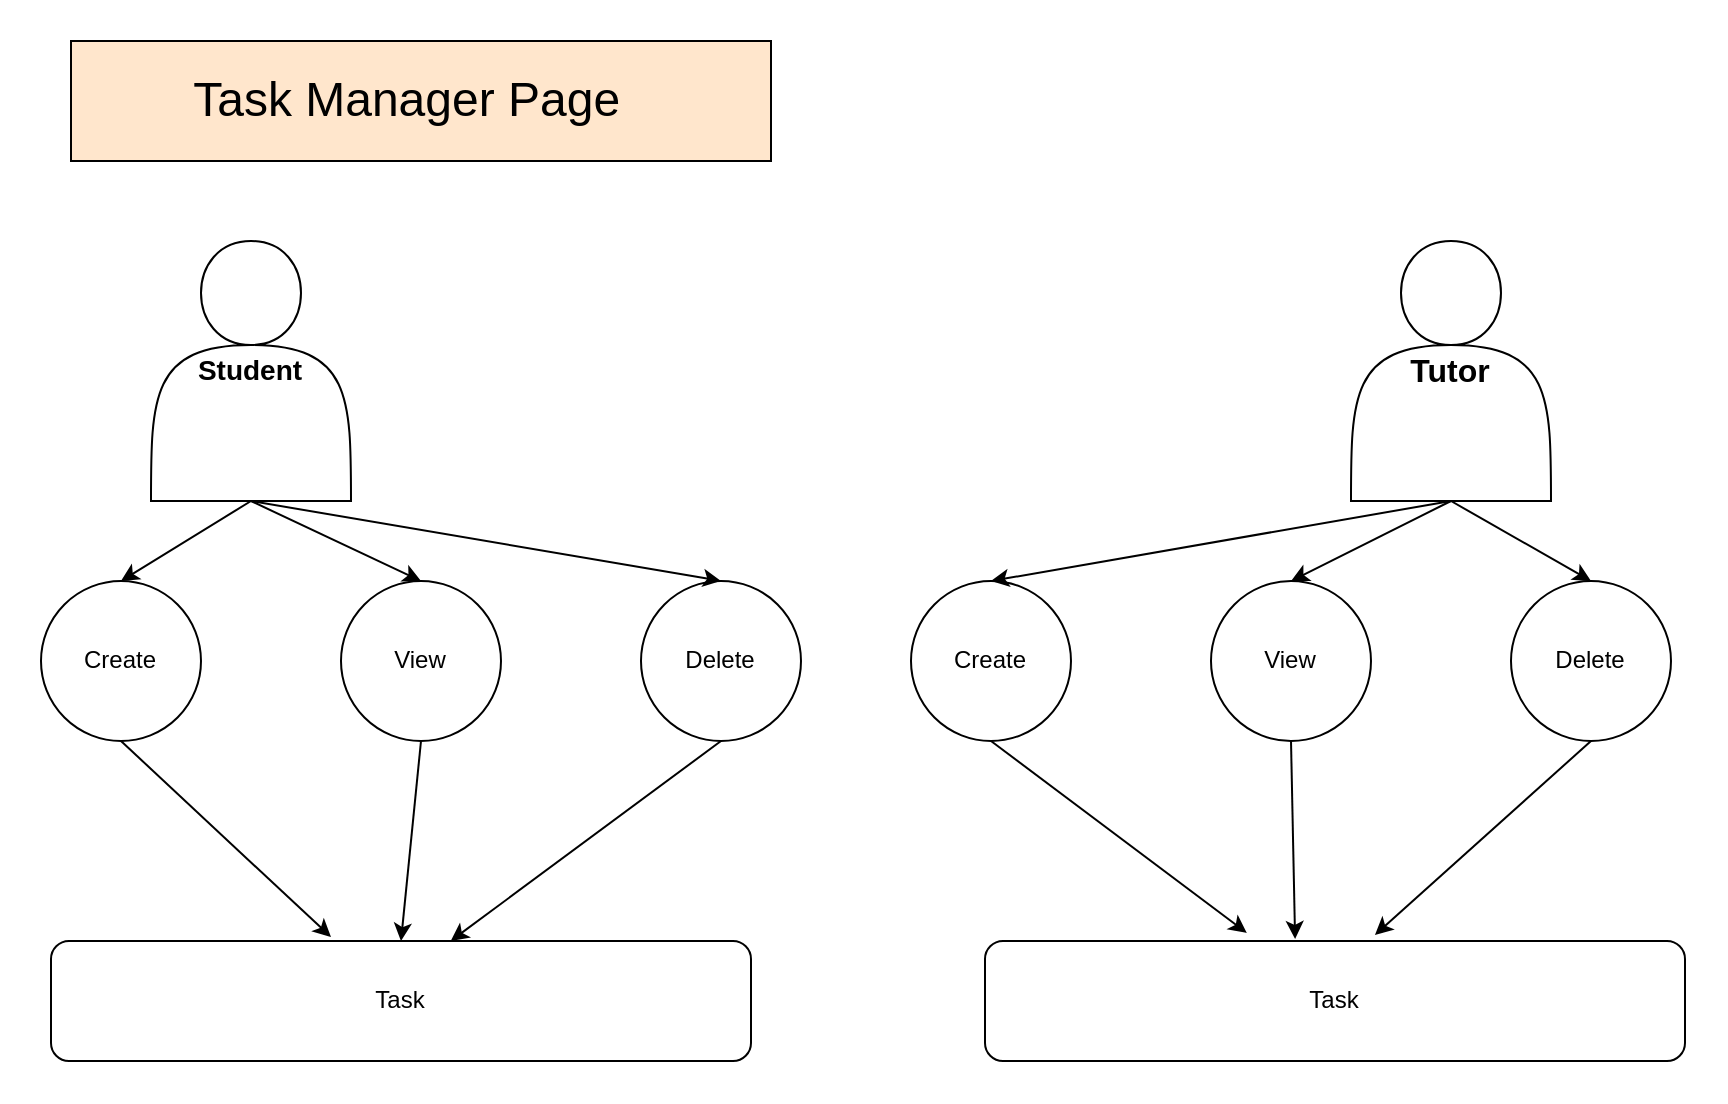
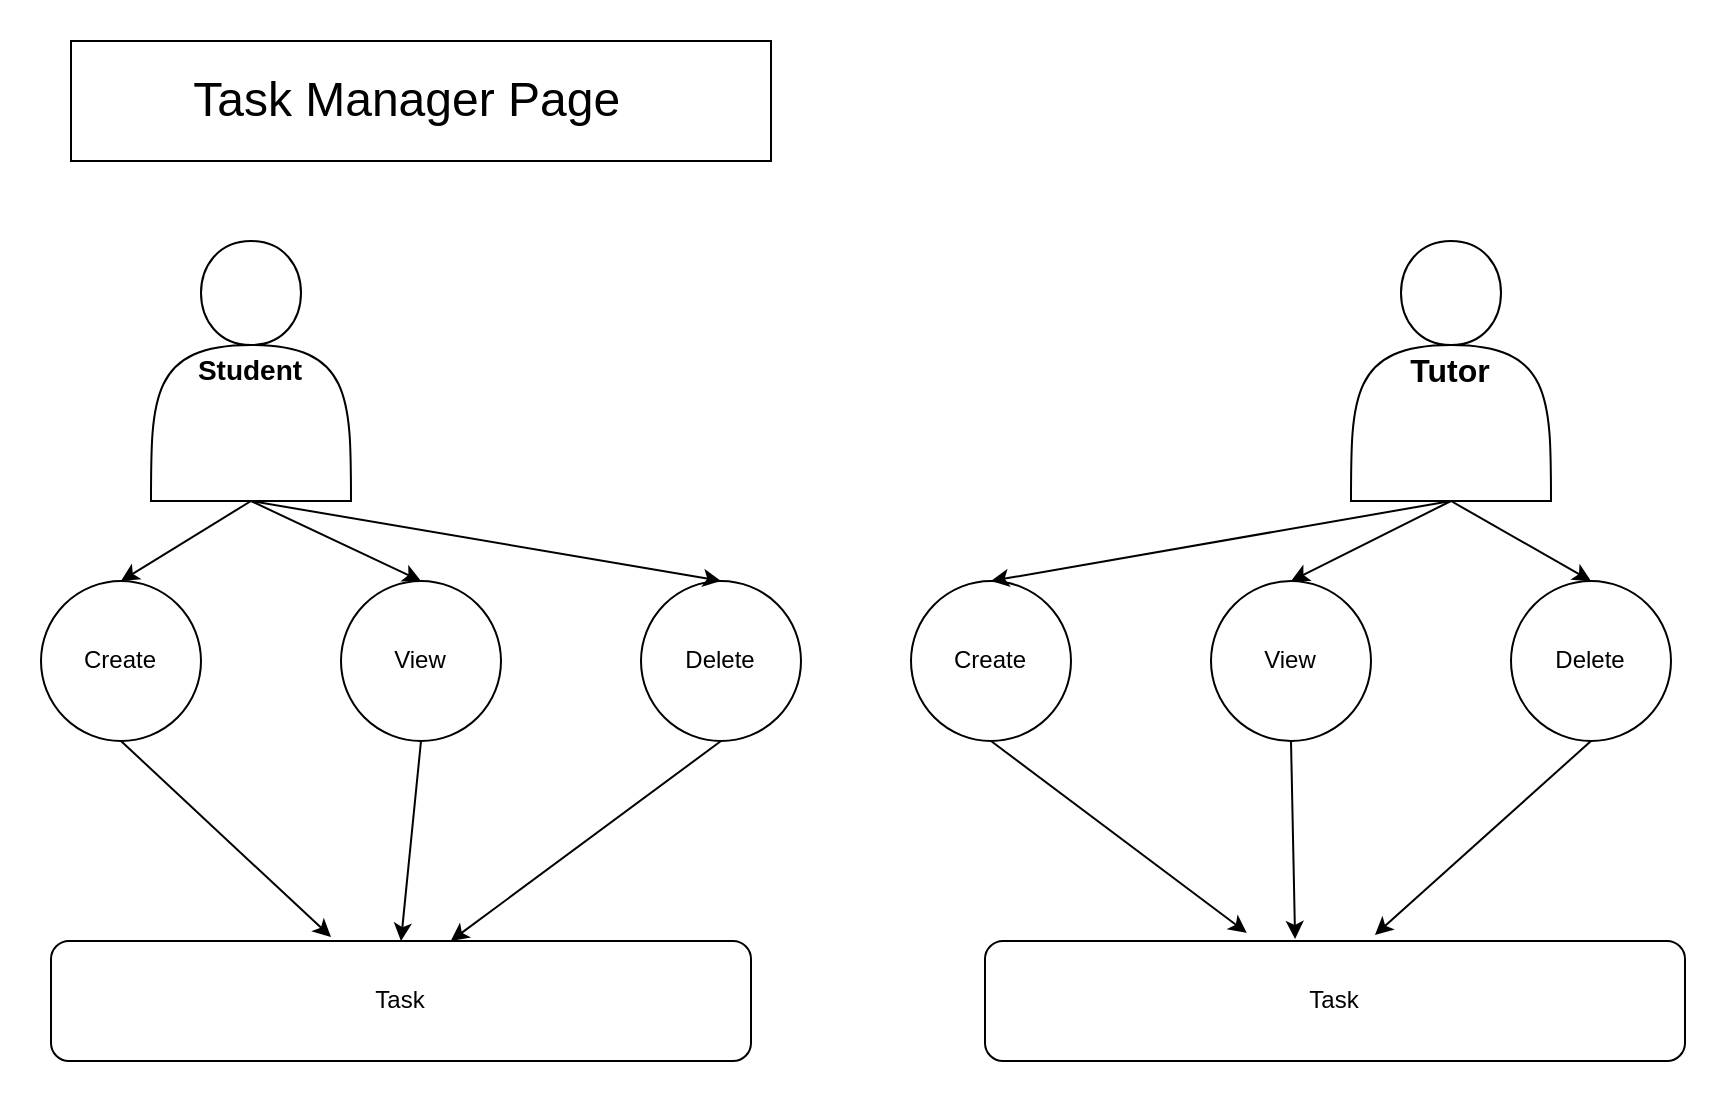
(421, 101) -> (421, 101)
